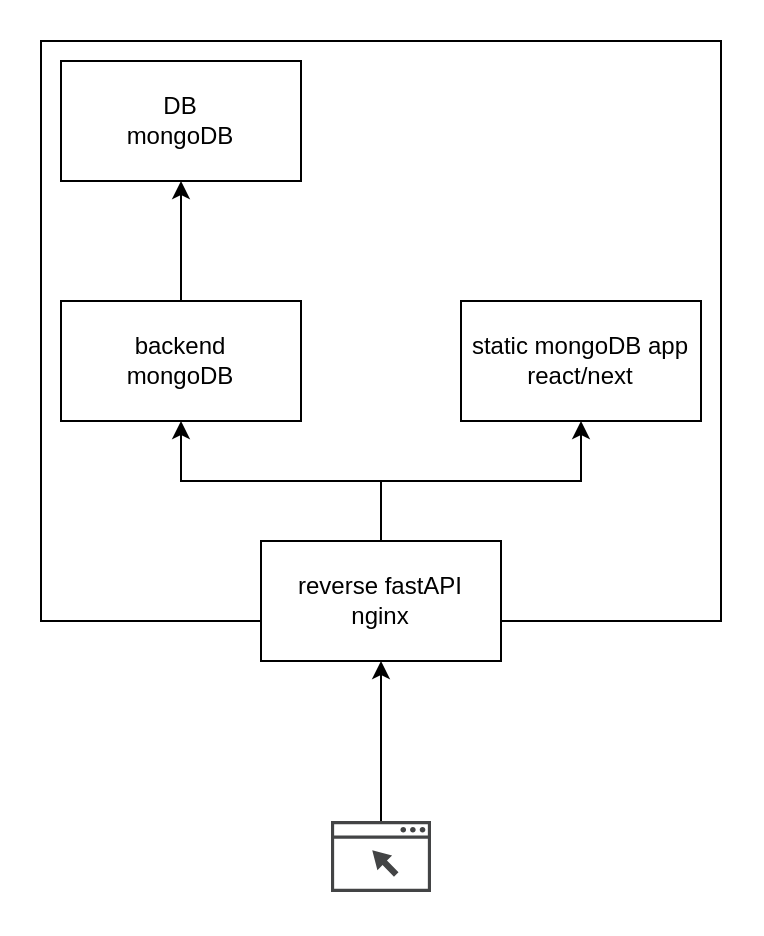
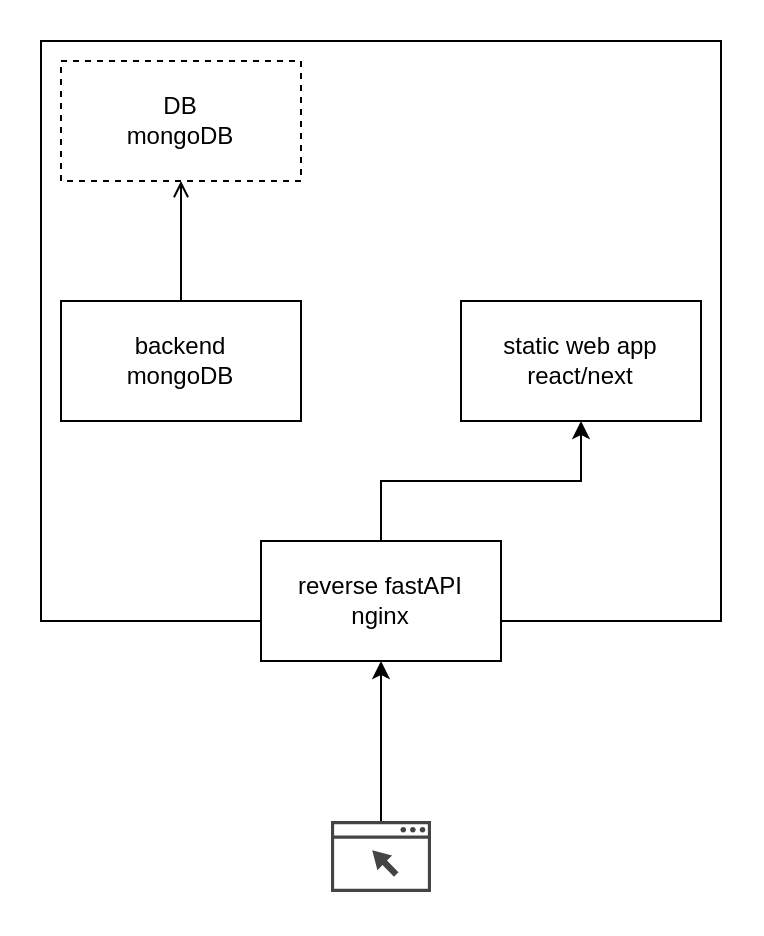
(181, 121) -> (181, 121)
(181, 196) -> (181, 193)
(581, 361) -> (581, 361)
(256, 481) -> none
